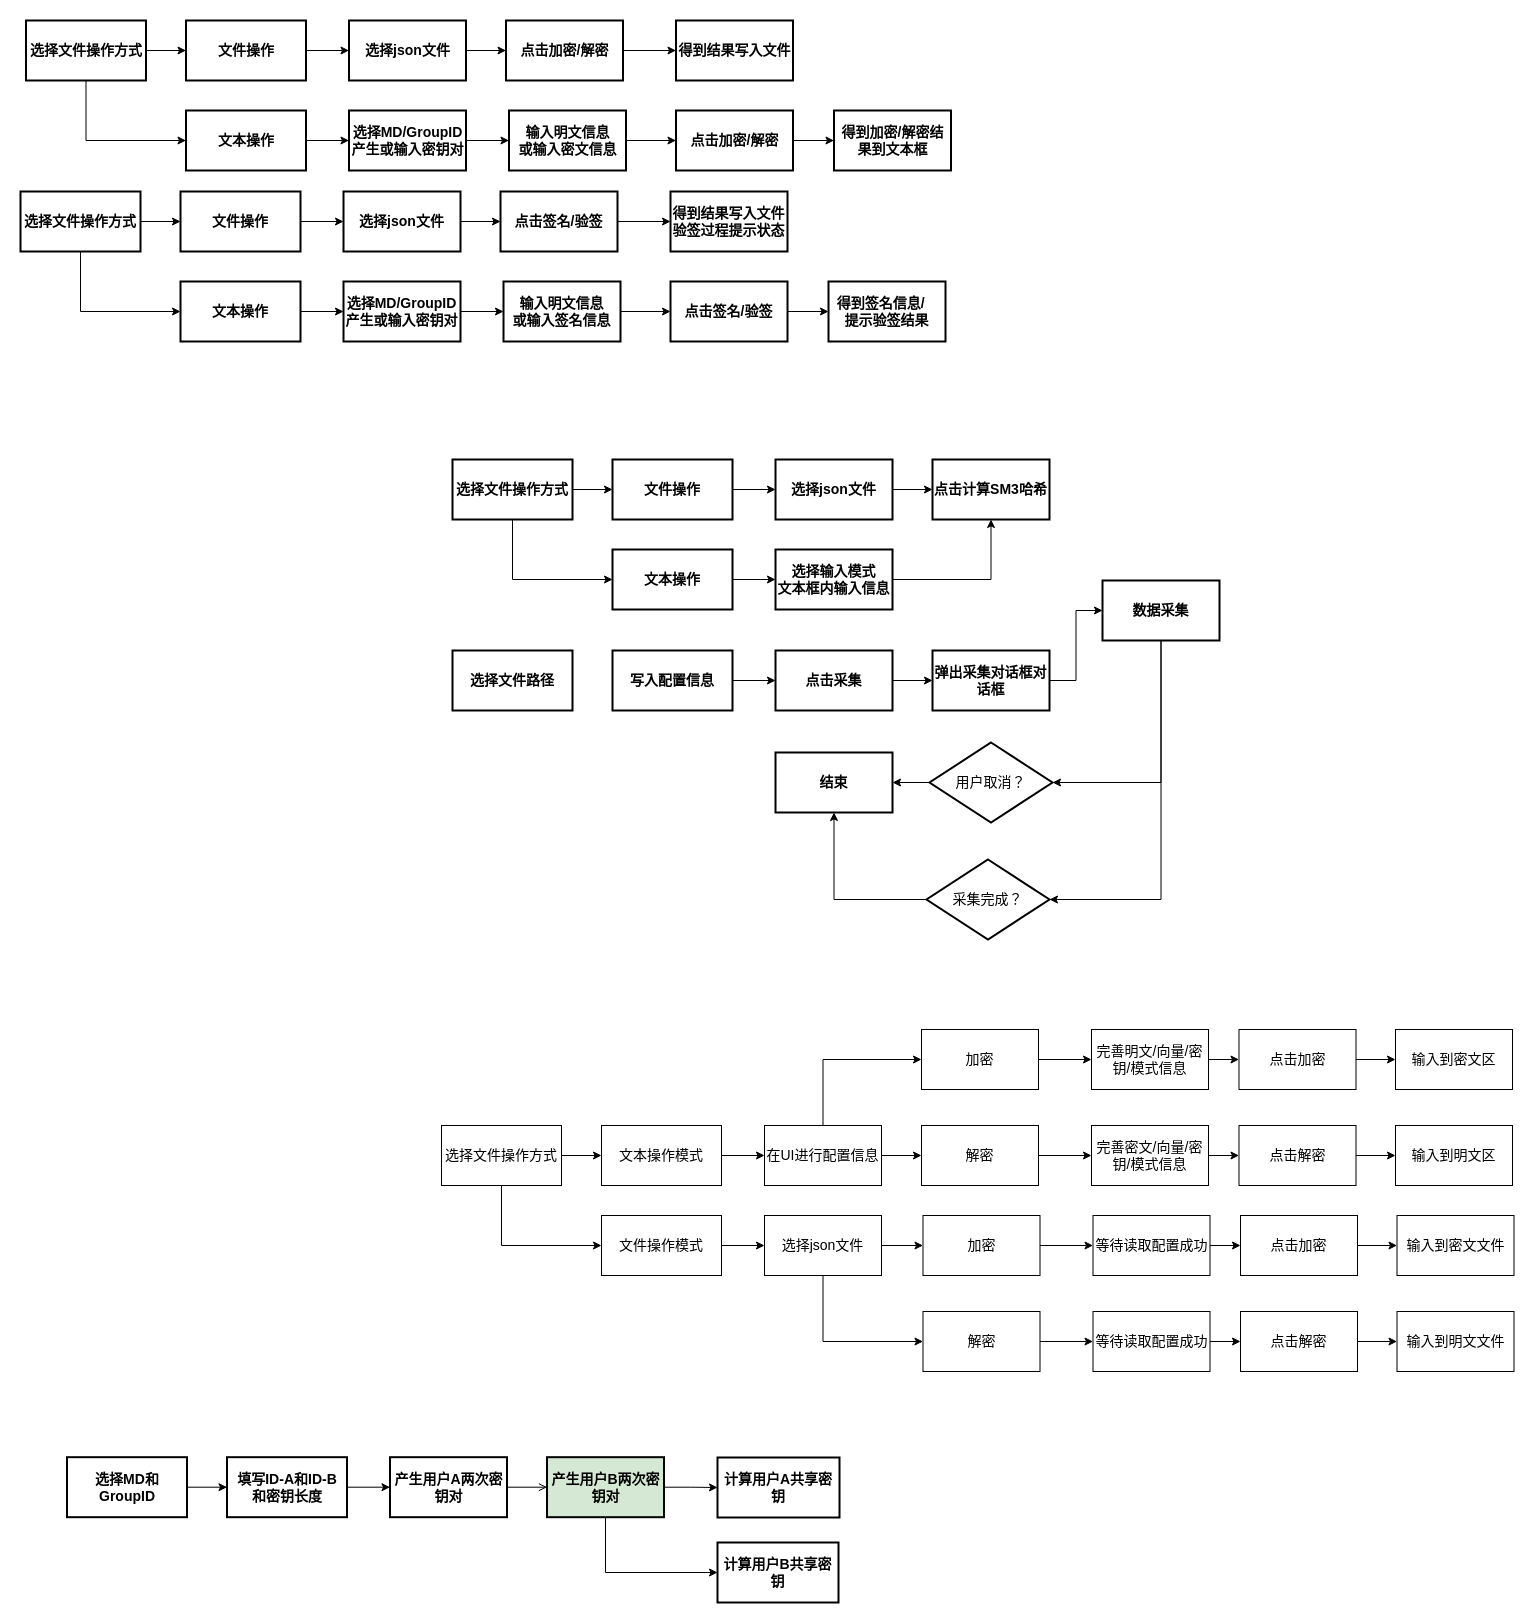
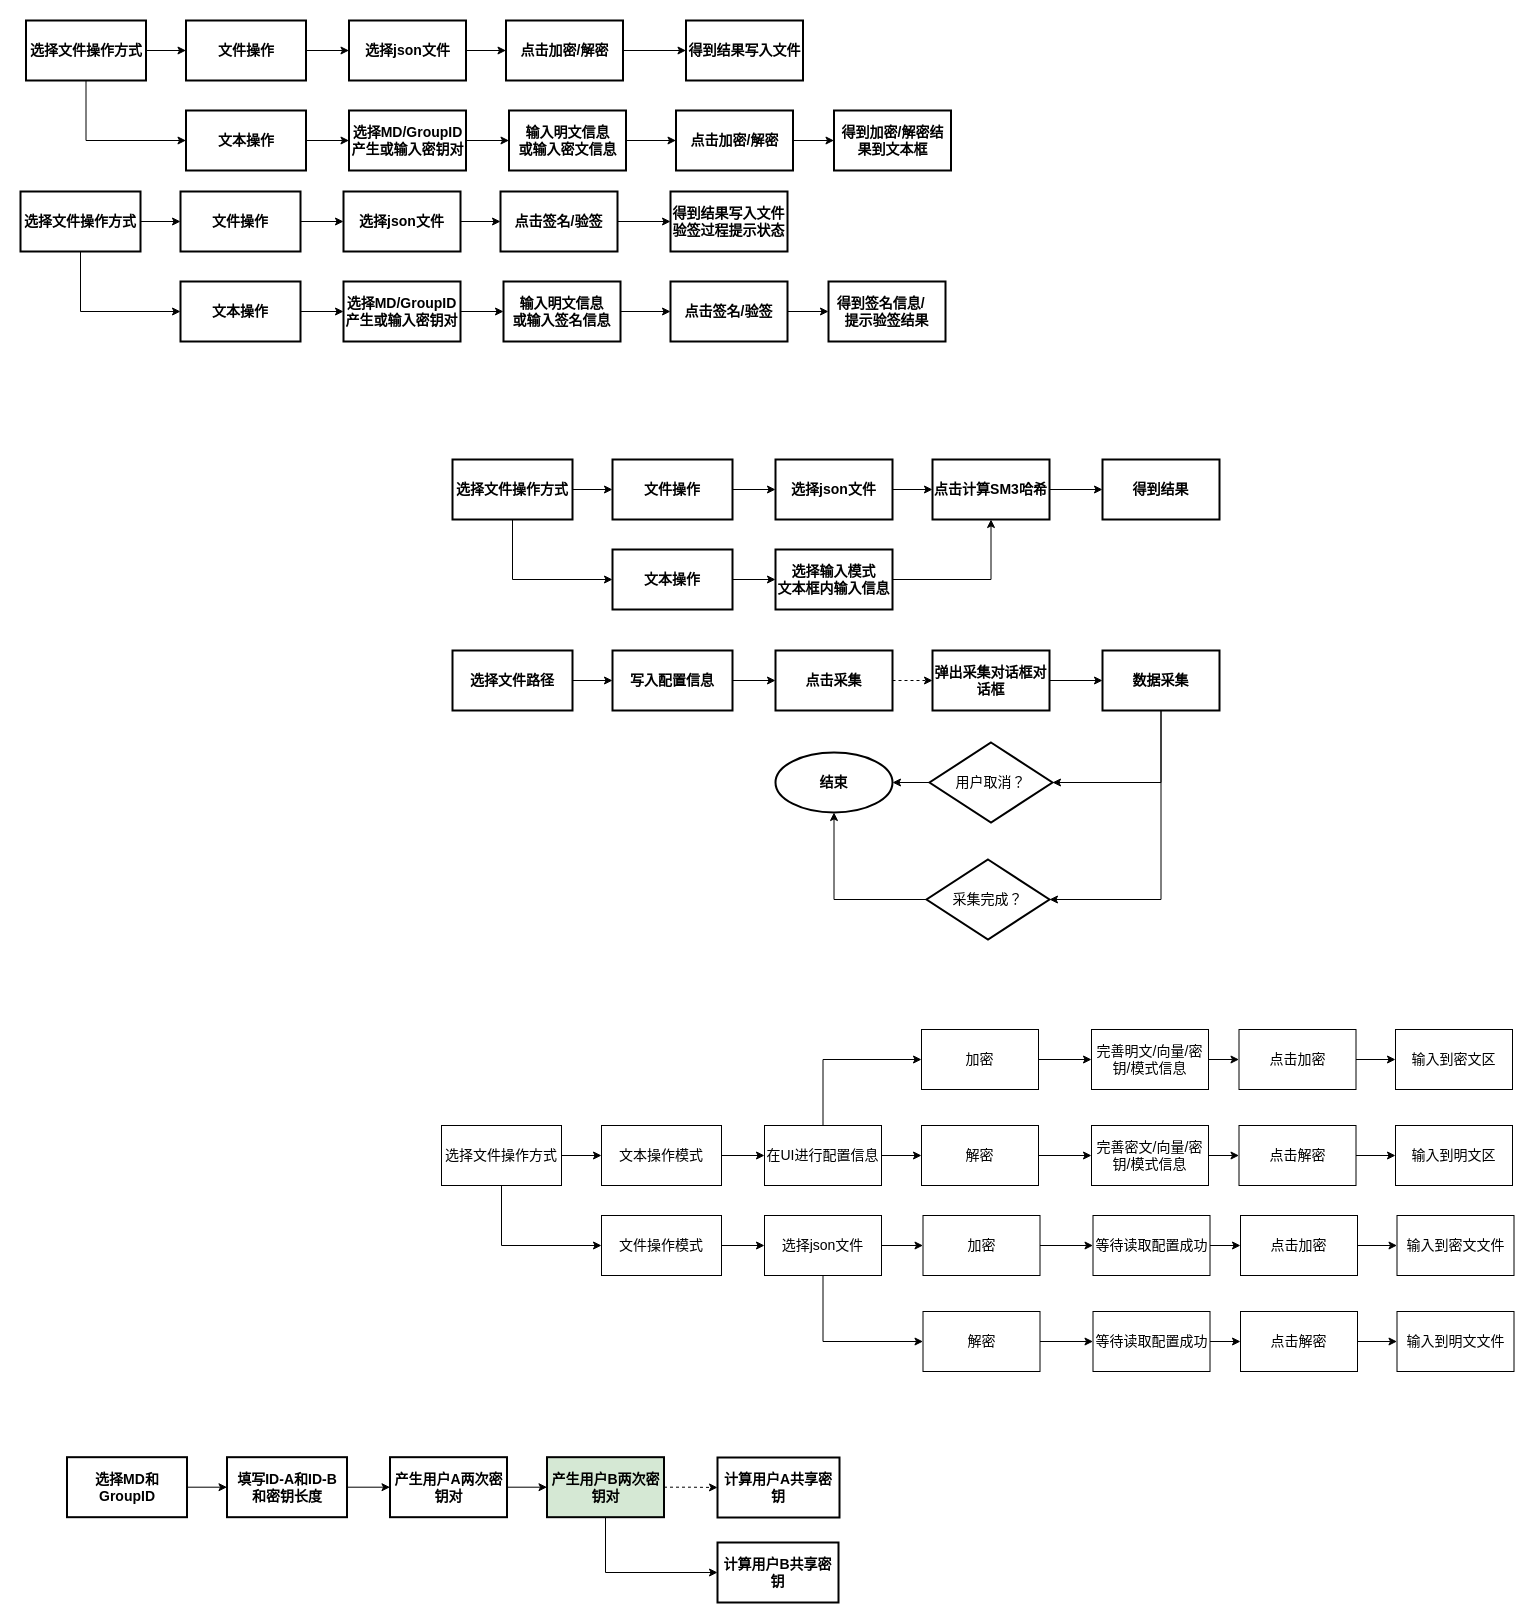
(735, 51) -> (745, 51)
none -> (1073, 490)
none -> (1161, 490)
(1161, 611) -> (1161, 681)
none -> (589, 681)
(909, 681) -> (909, 681)
(834, 783) -> (834, 783)
(540, 1487) -> (539, 1487)
(688, 1487) -> (688, 1487)
